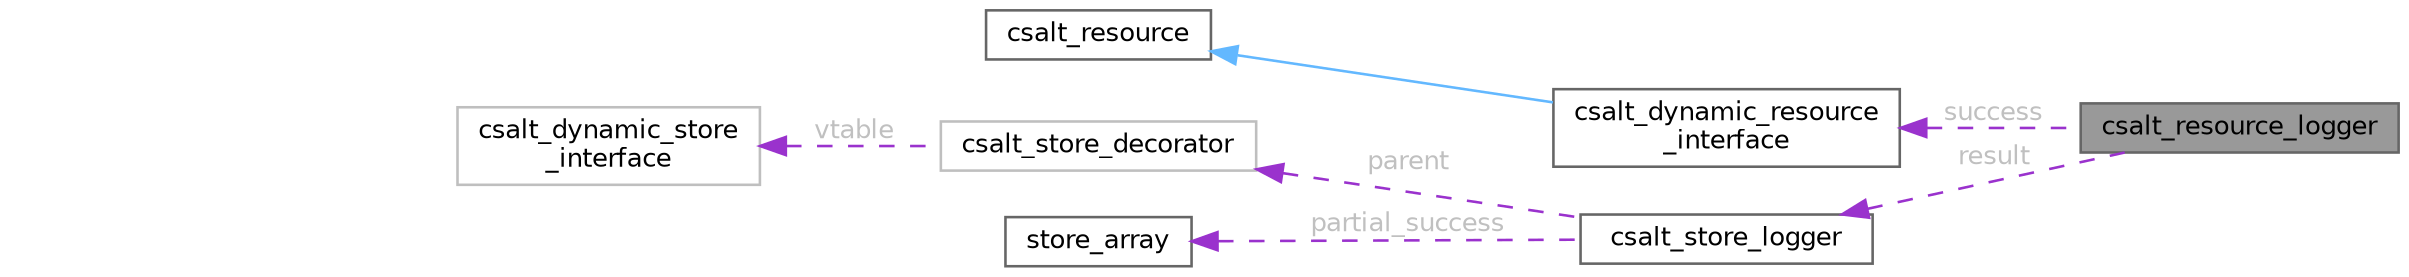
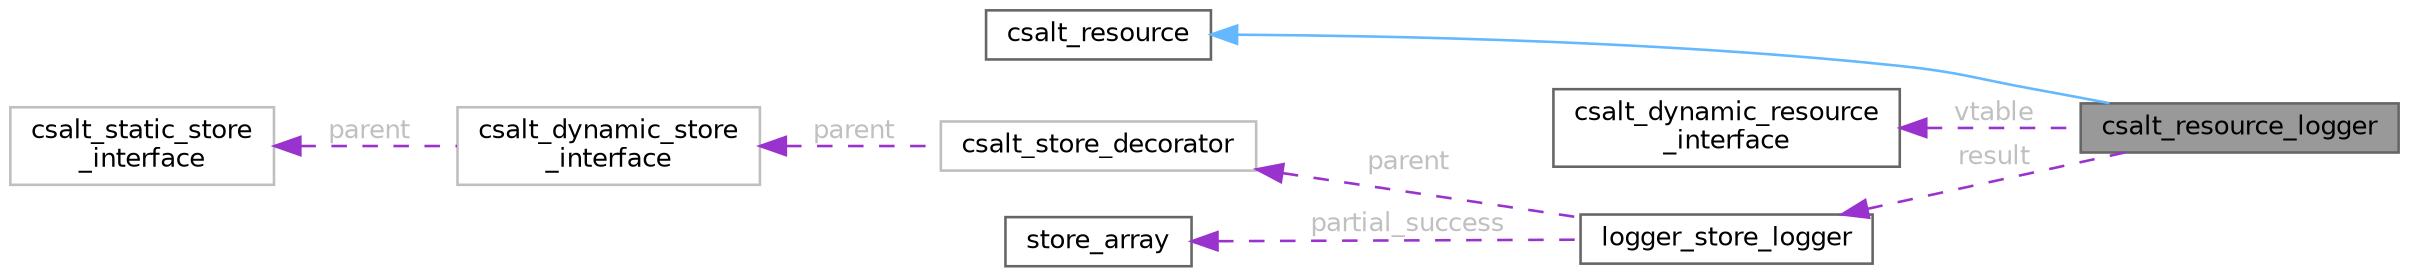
(1395, 79) -> (1675, 48)
(1990, 114) -> (1990, 114)
(850, 132) -> (850, 132)
none -> (142, 146)
(1727, 239) -> (1727, 239)
